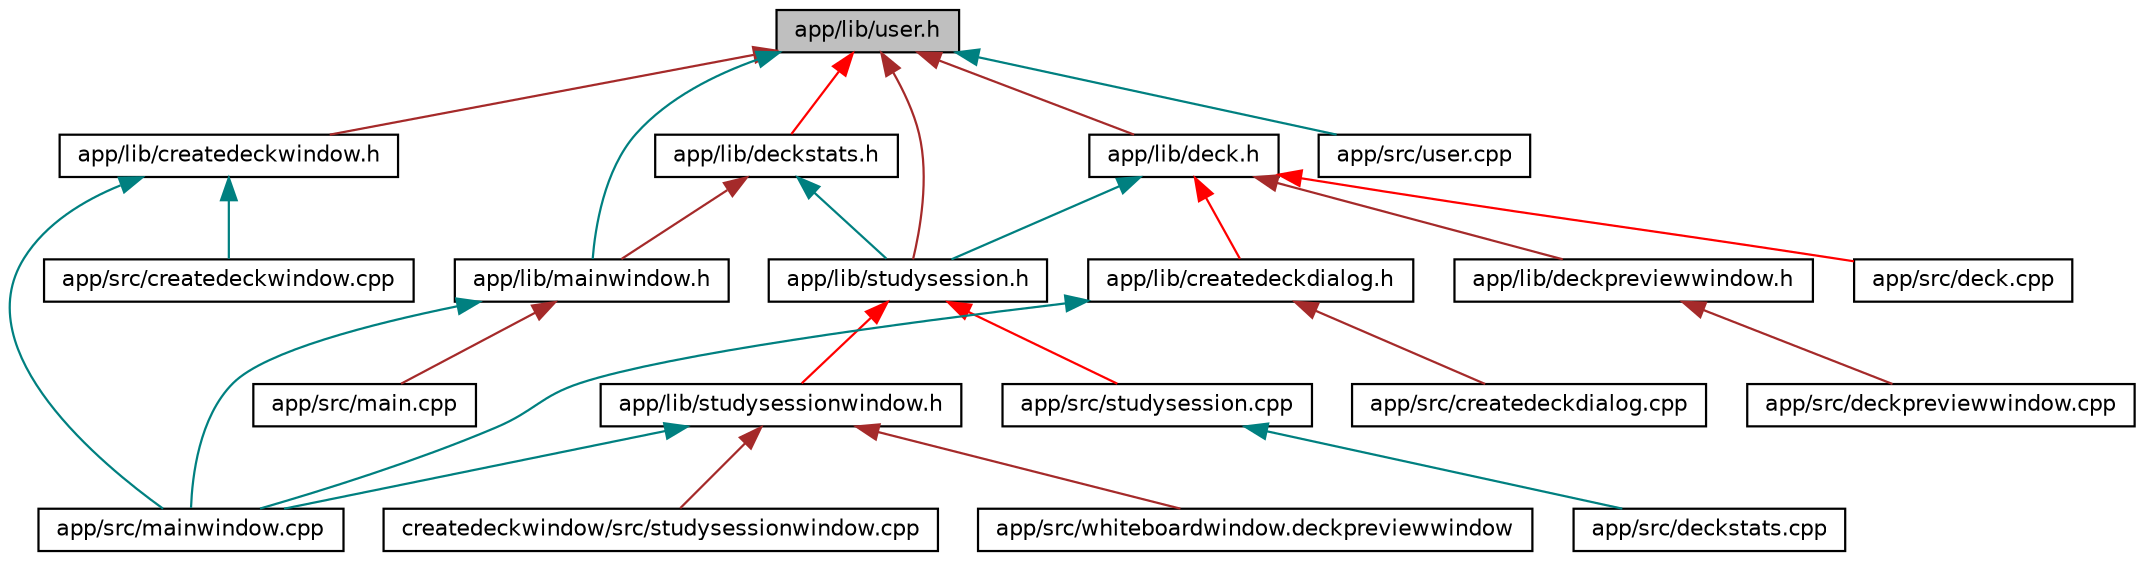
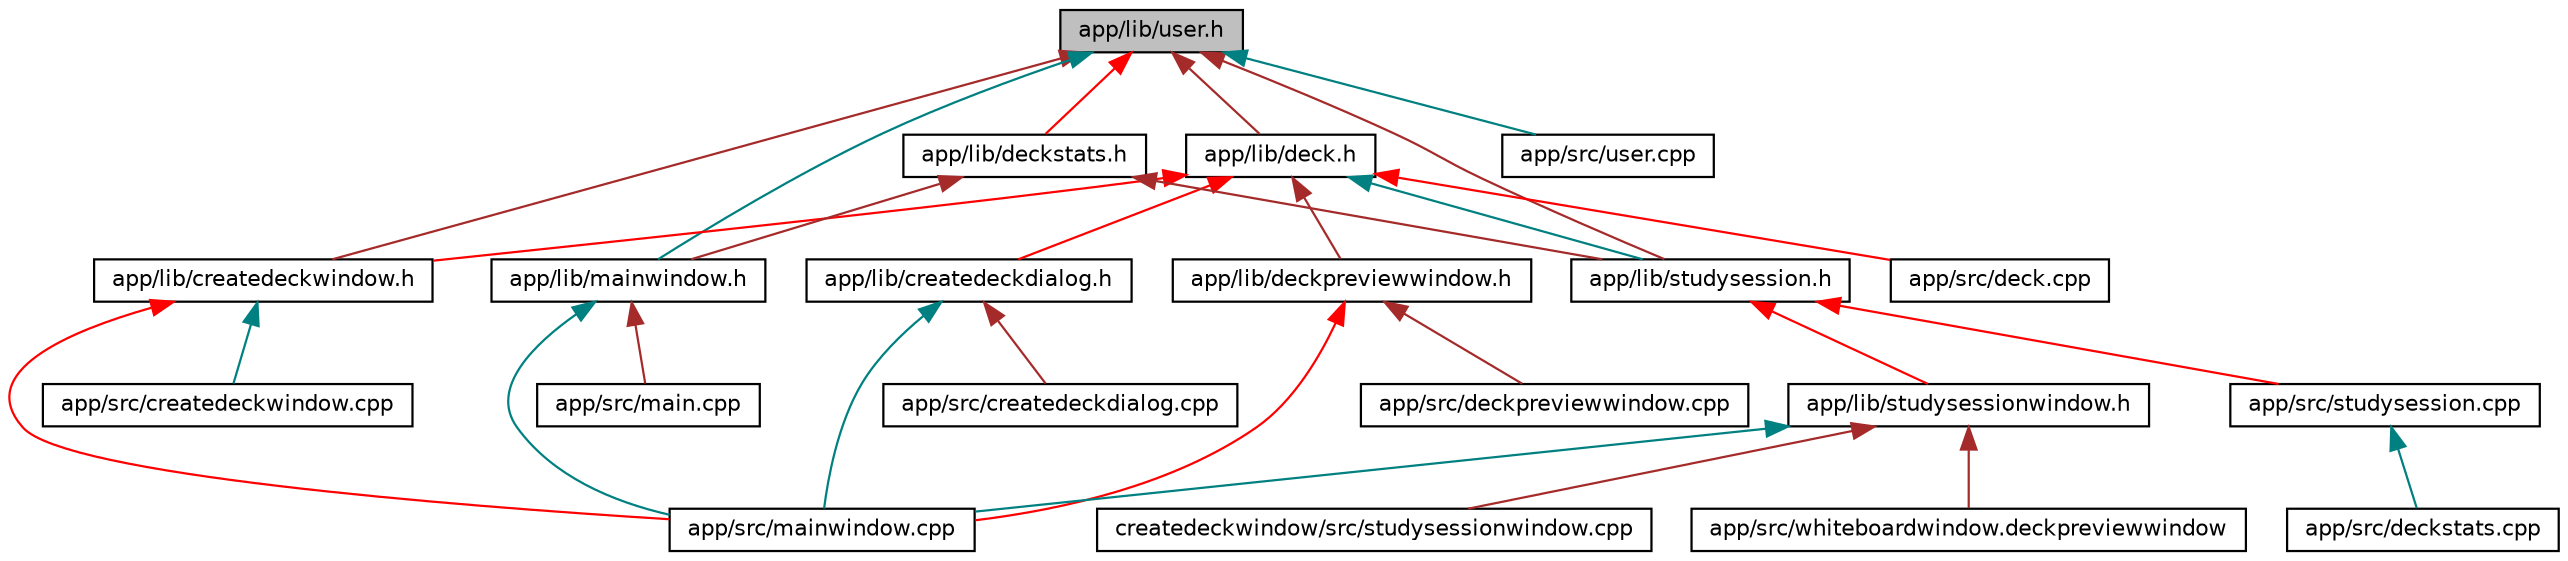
(850, 226) -> (1379, 220)
none -> (744, 227)
(19, 349) -> (238, 481)
none -> (1184, 467)
